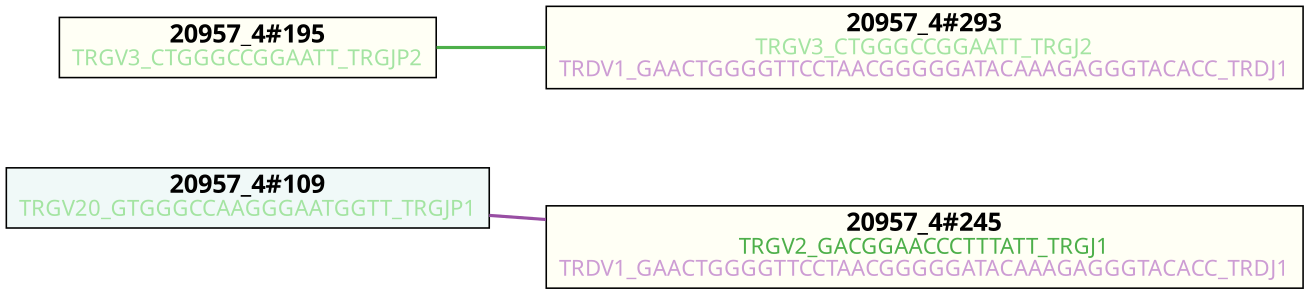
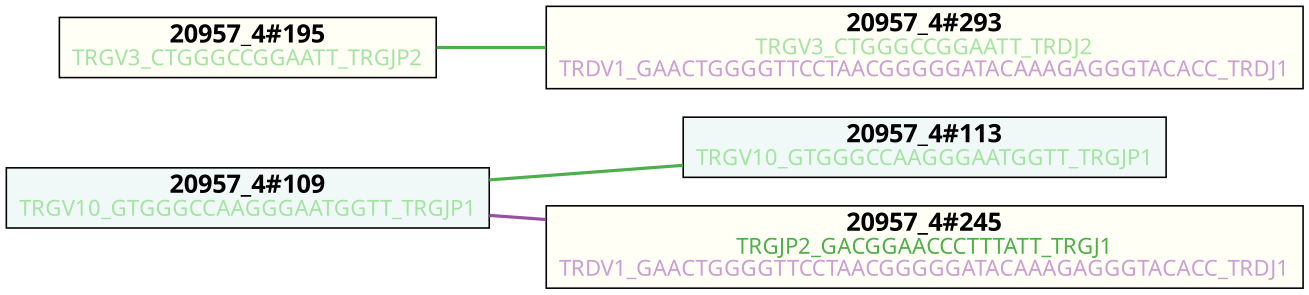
(925, 48) -> (925, 48)
none -> (925, 147)
(248, 209) -> (248, 209)
(925, 247) -> (925, 247)
